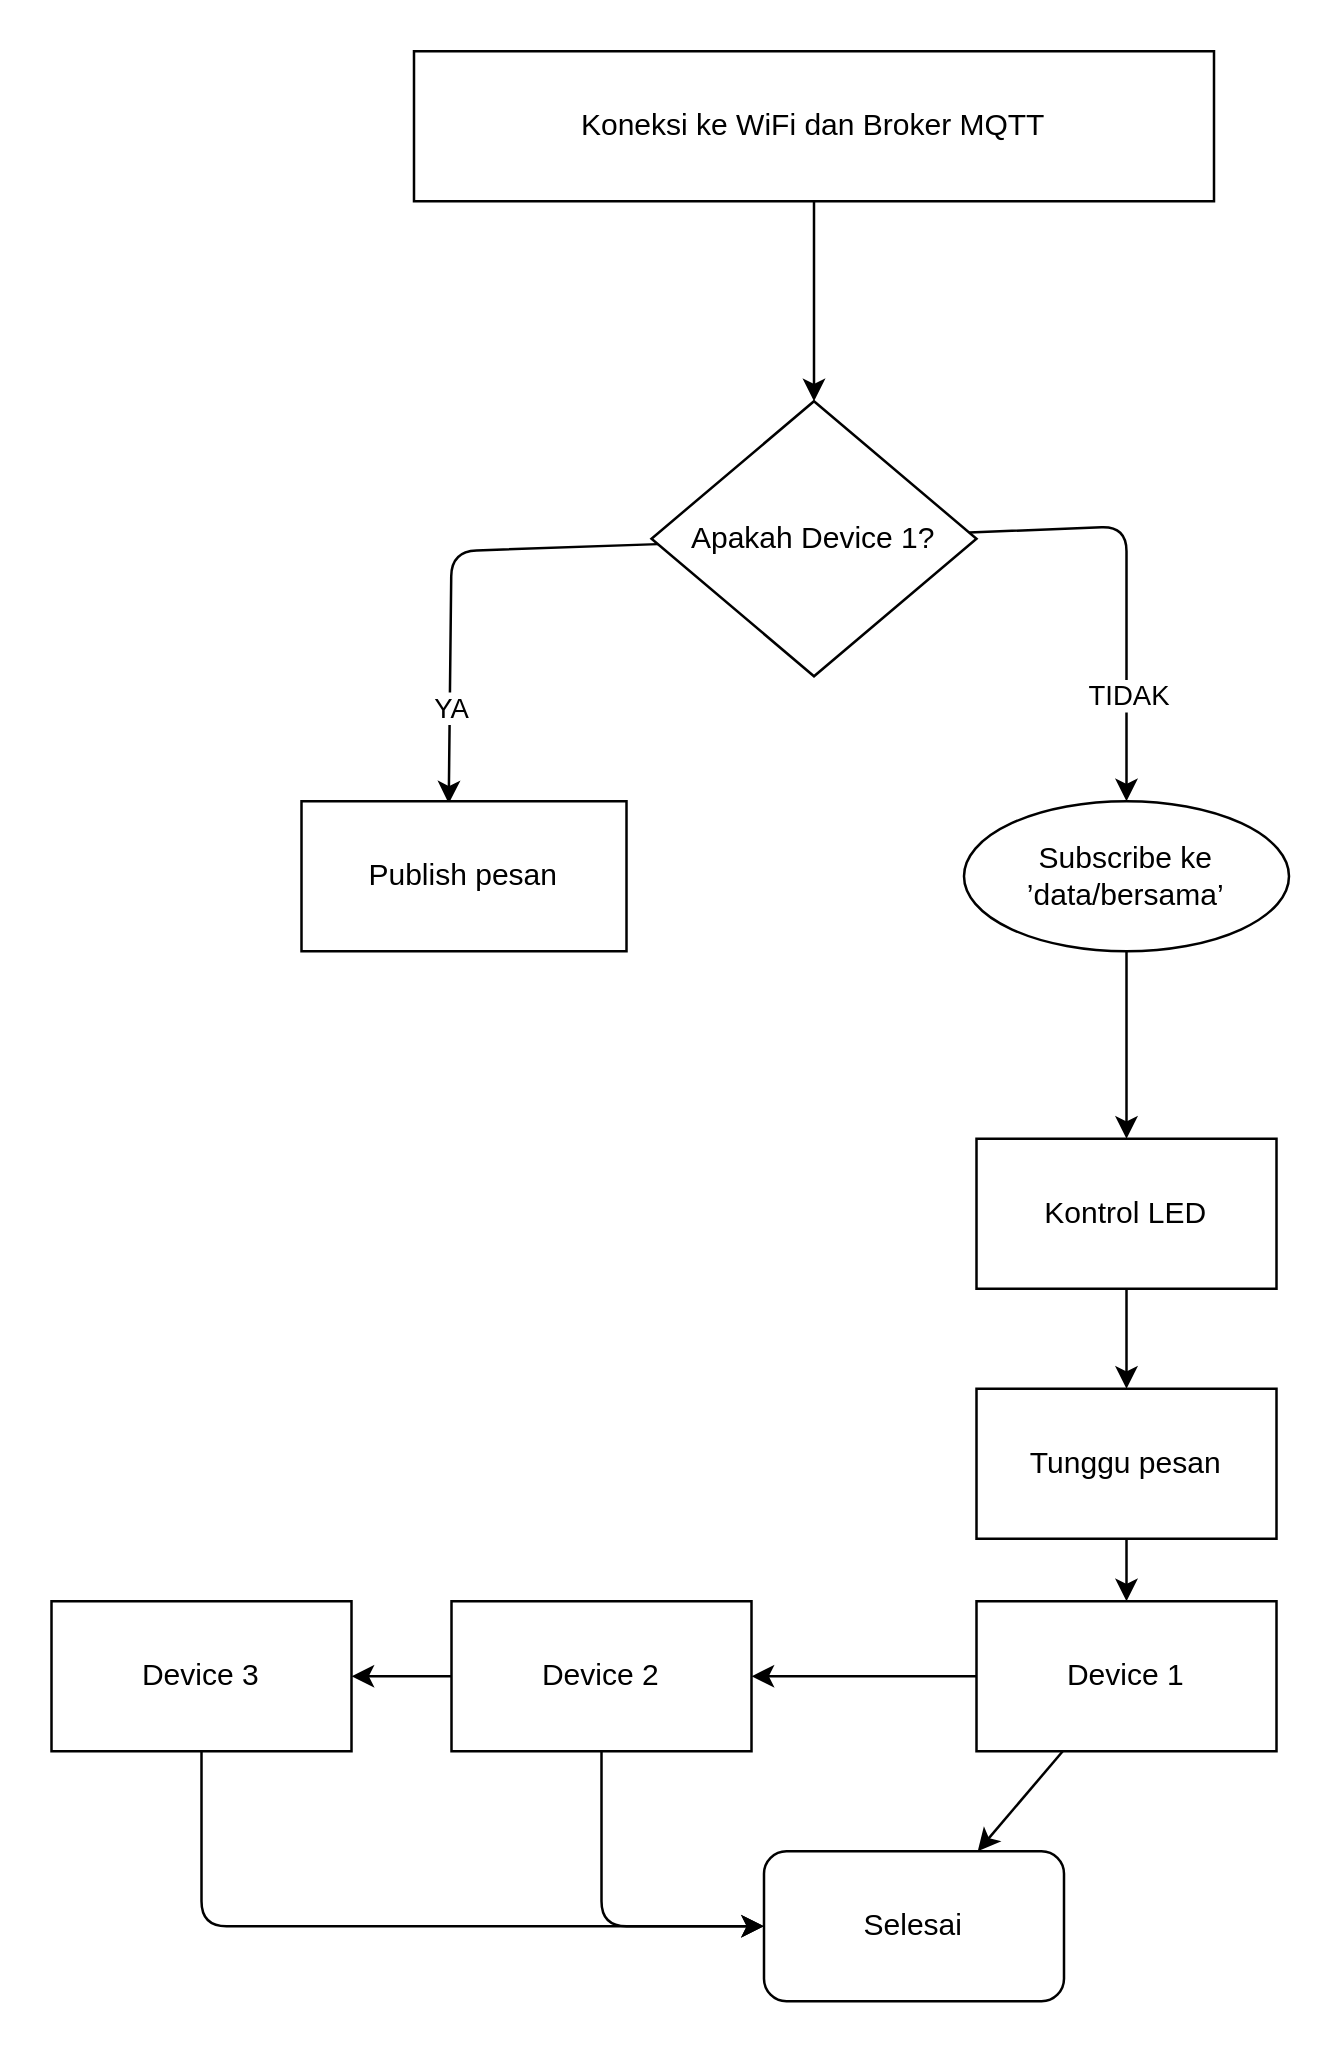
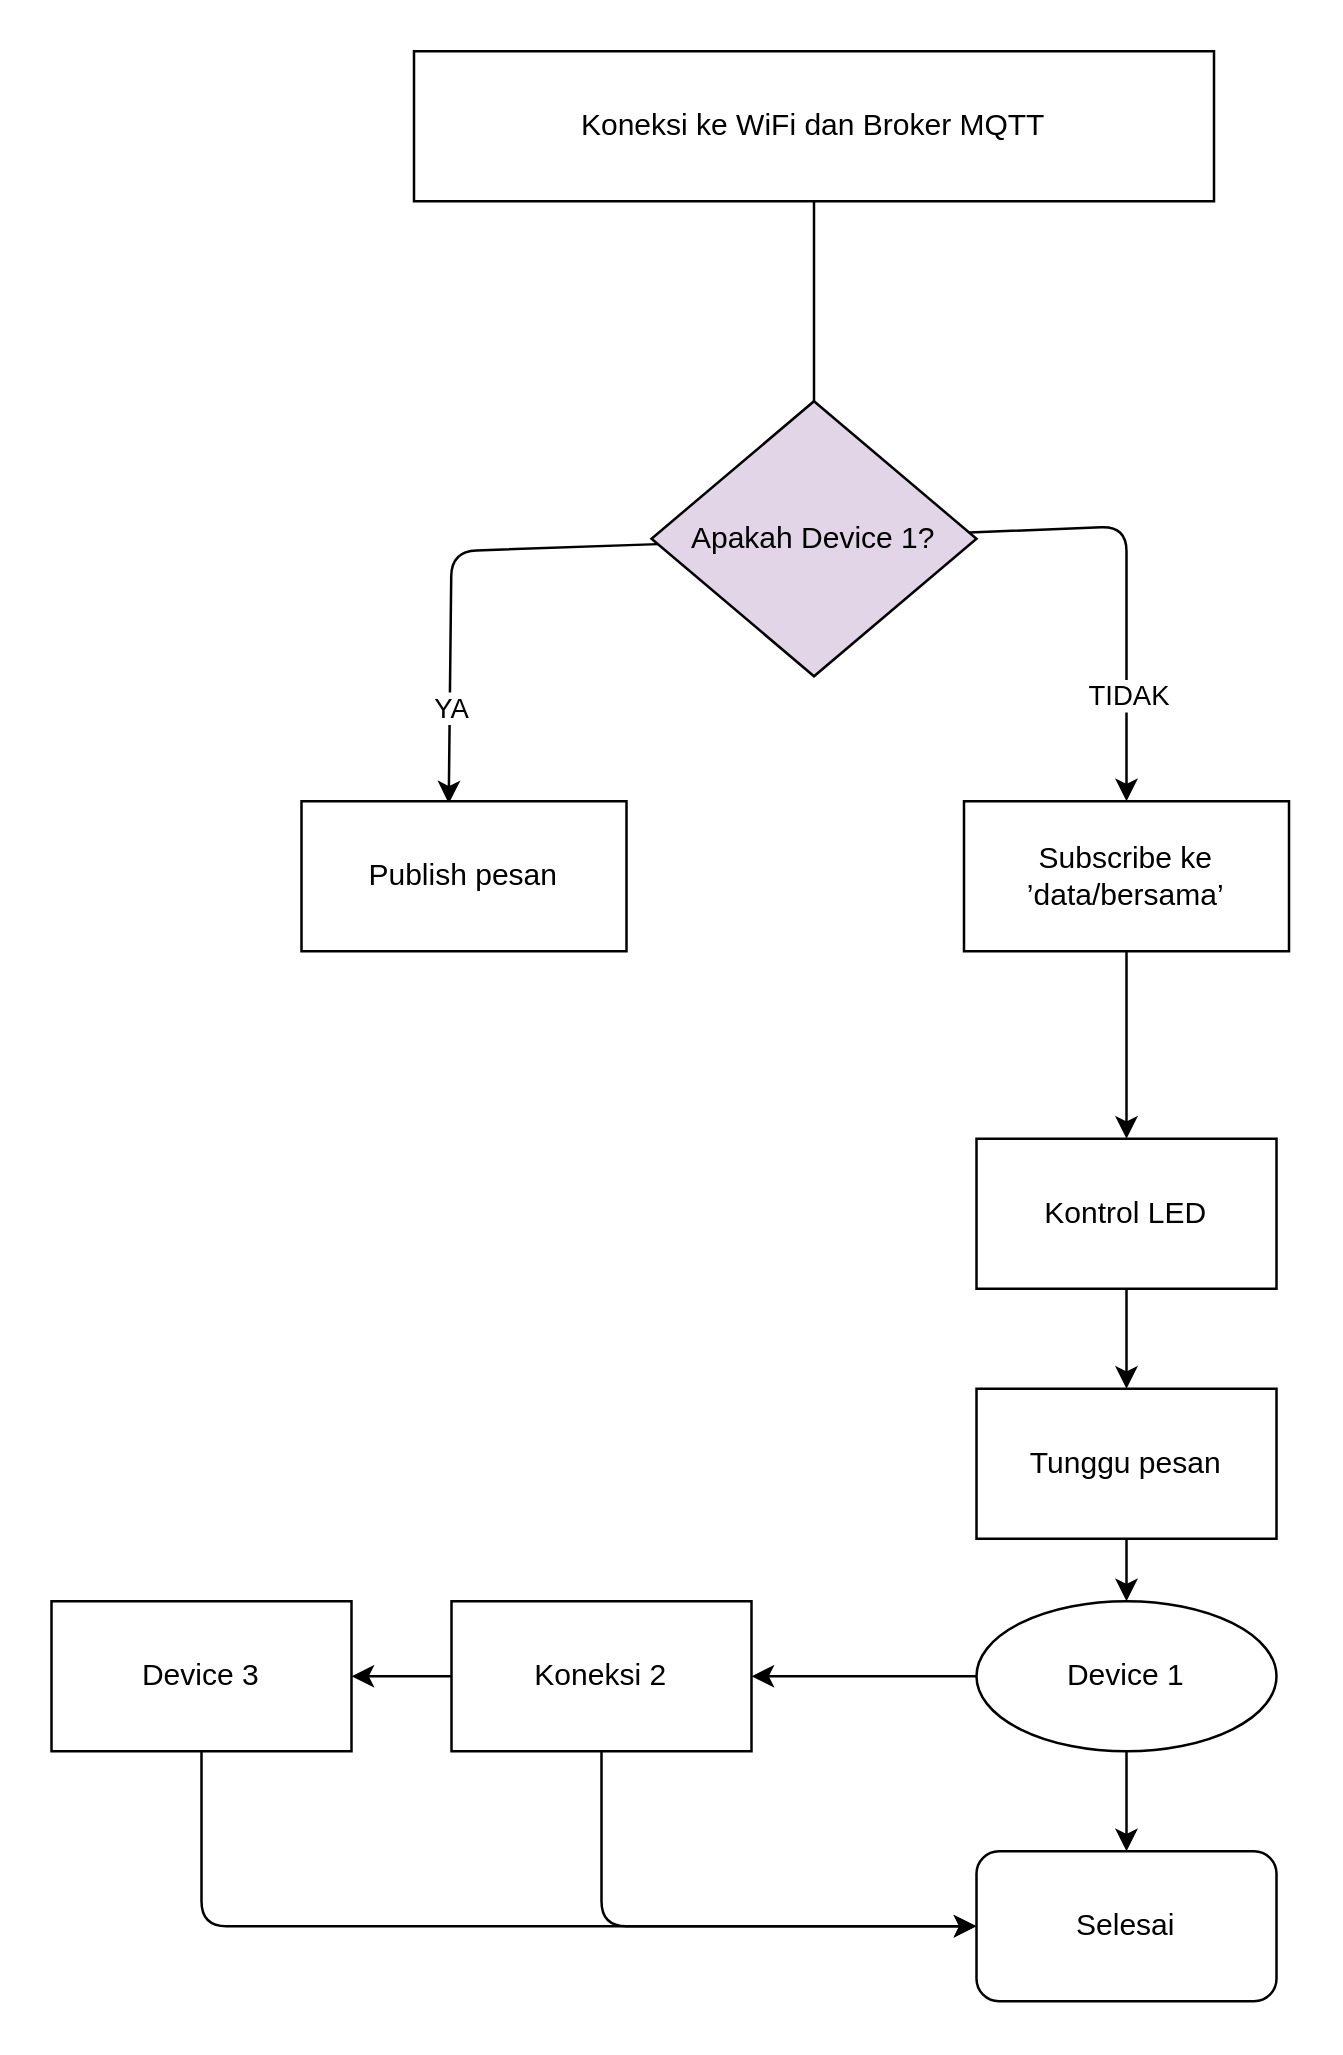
(814, 383) -> (814, 390)
(814, 539) -> (814, 539)
(1126, 876) -> (1126, 876)
(601, 1676) -> (601, 1676)
(1126, 1676) -> (1126, 1676)
(914, 1926) -> (1126, 1926)
